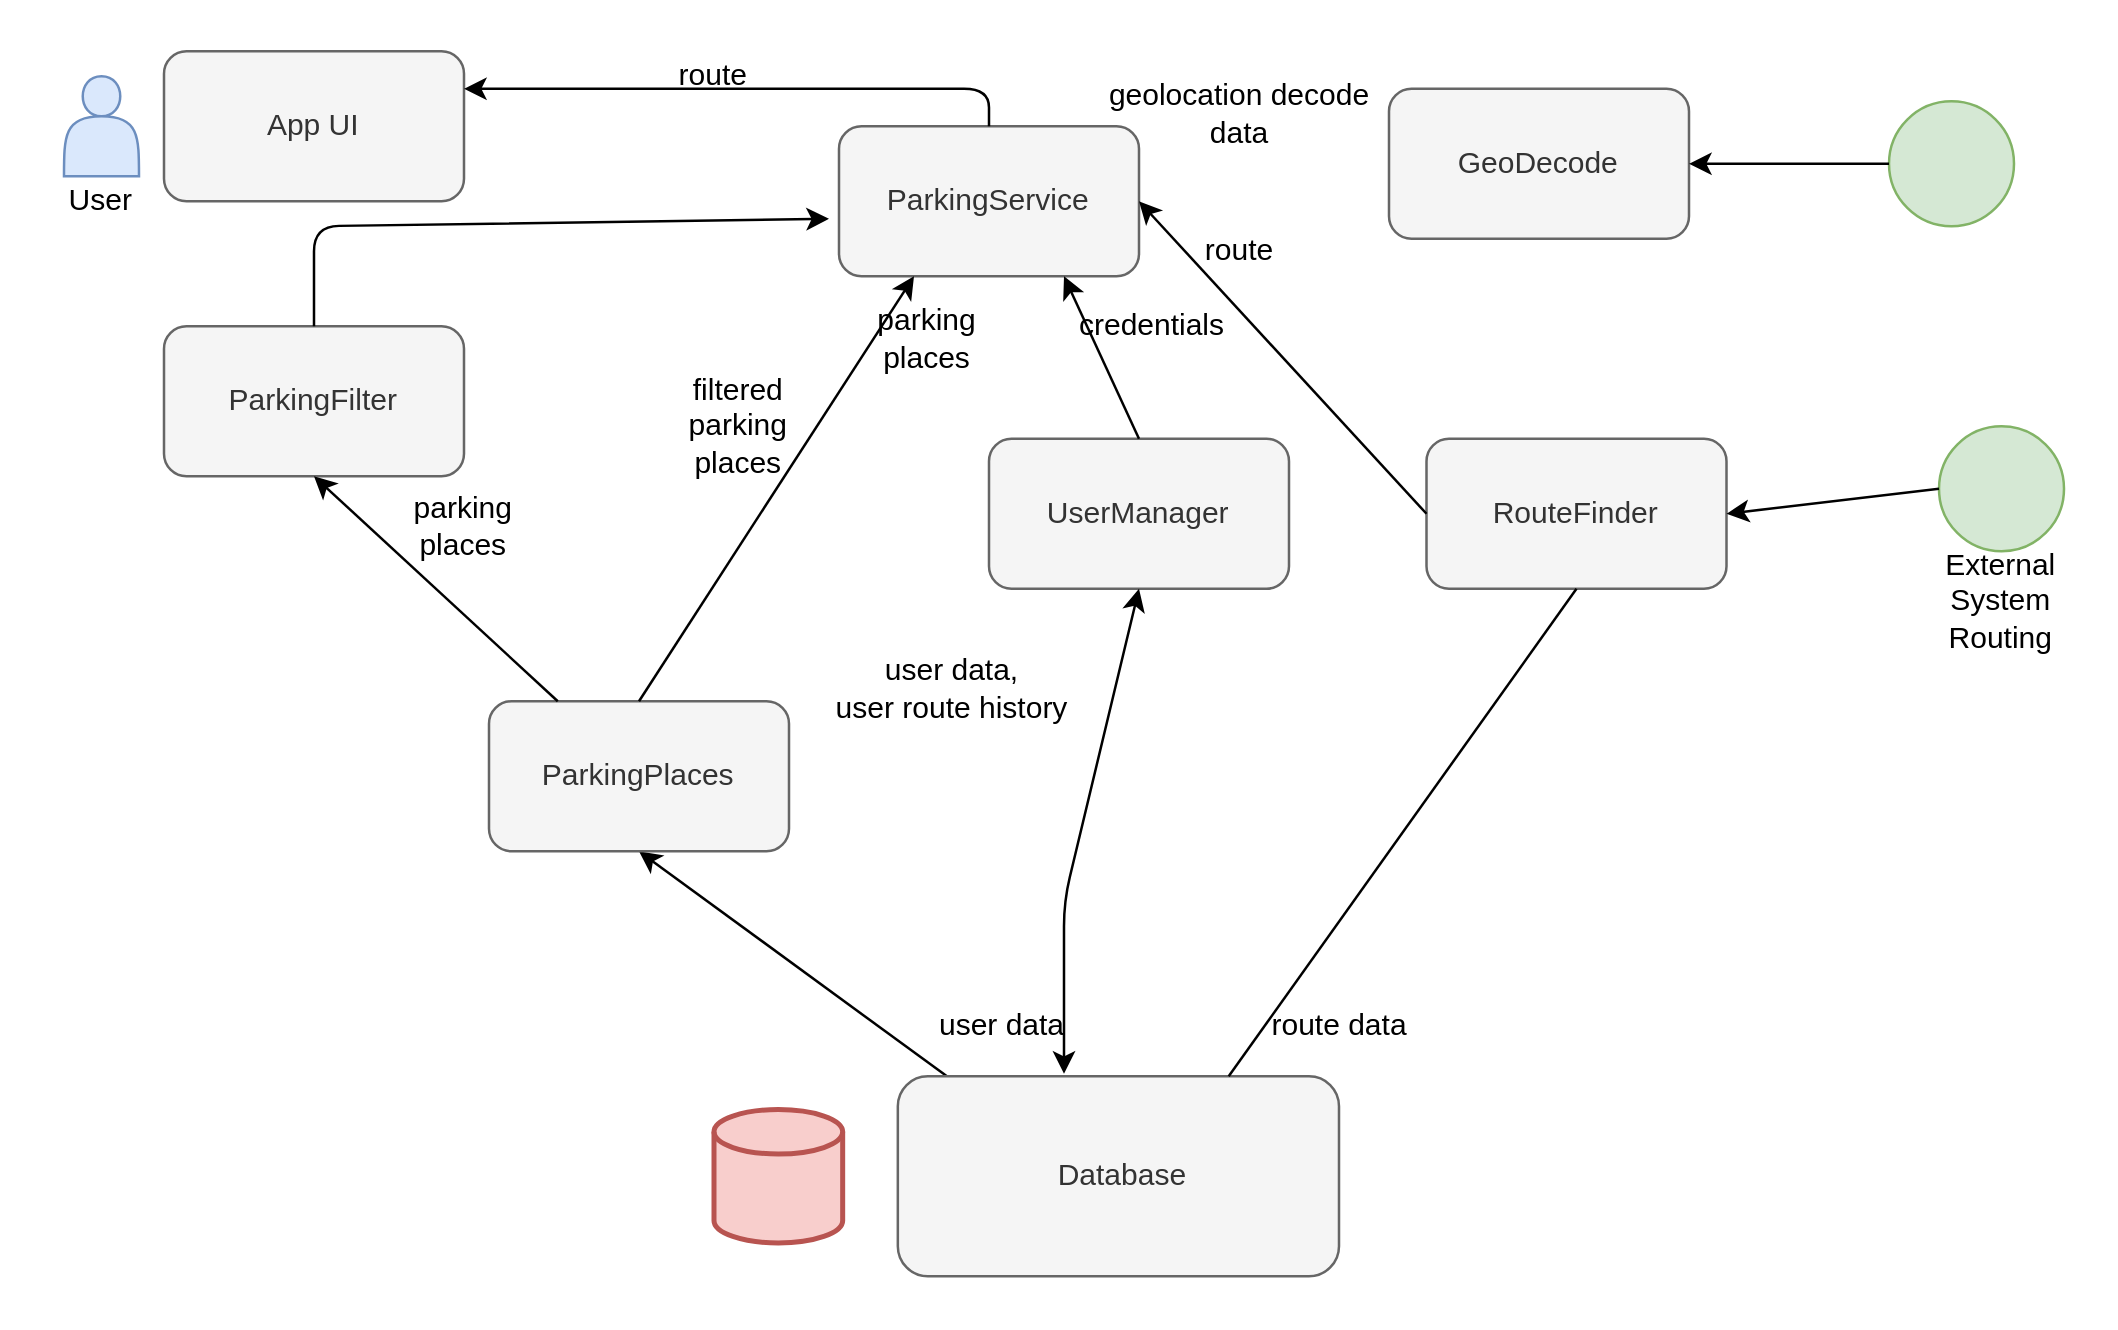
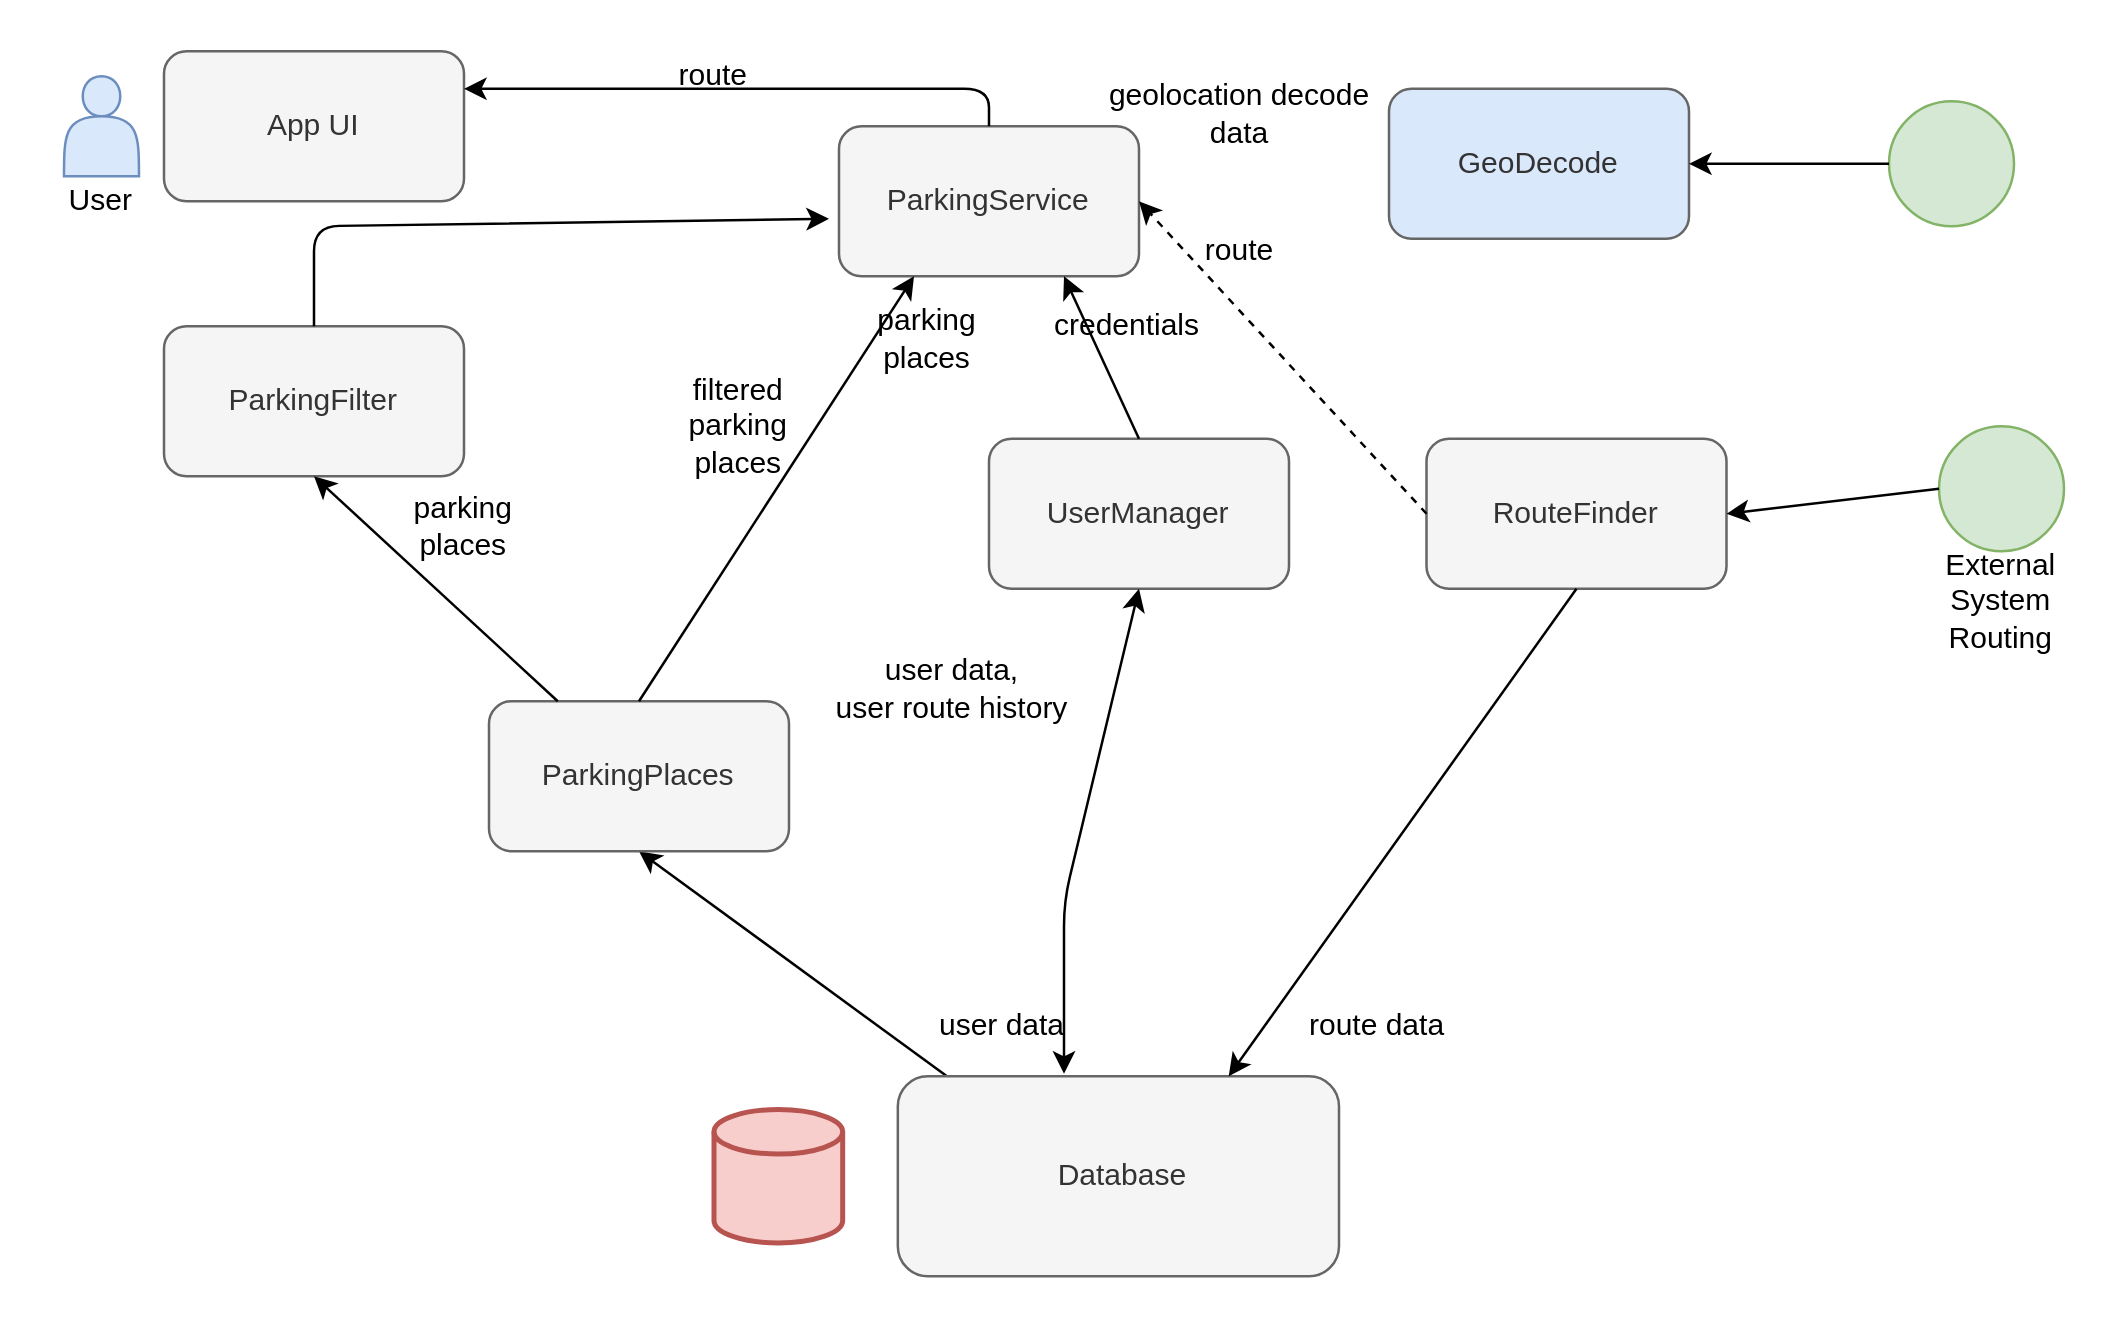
(1539, 164) -> (1539, 164)
(1151, 326) -> (1126, 326)
(1286, 361) -> (1286, 361)
(1339, 1026) -> (1376, 1026)
(1234, 1068) -> (1239, 1062)
